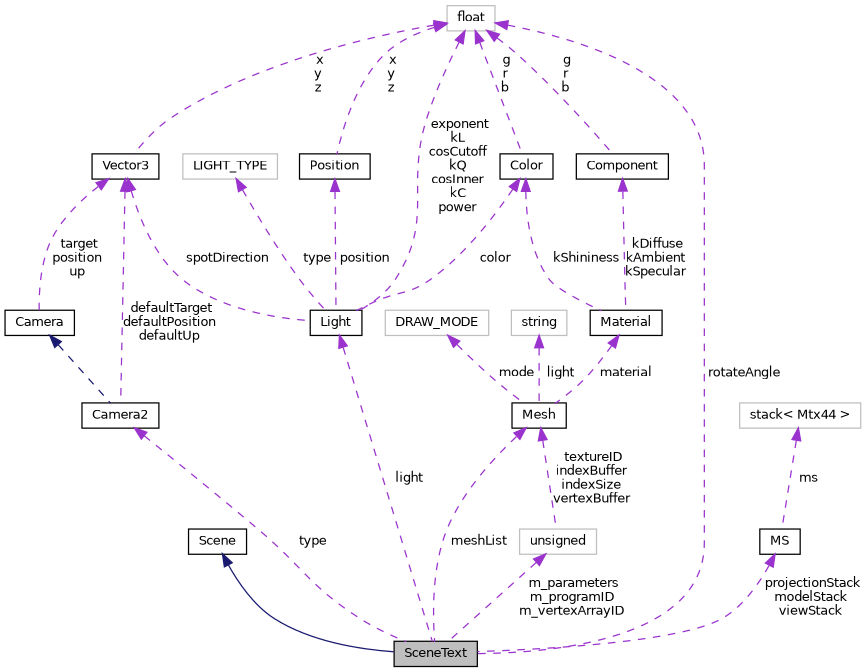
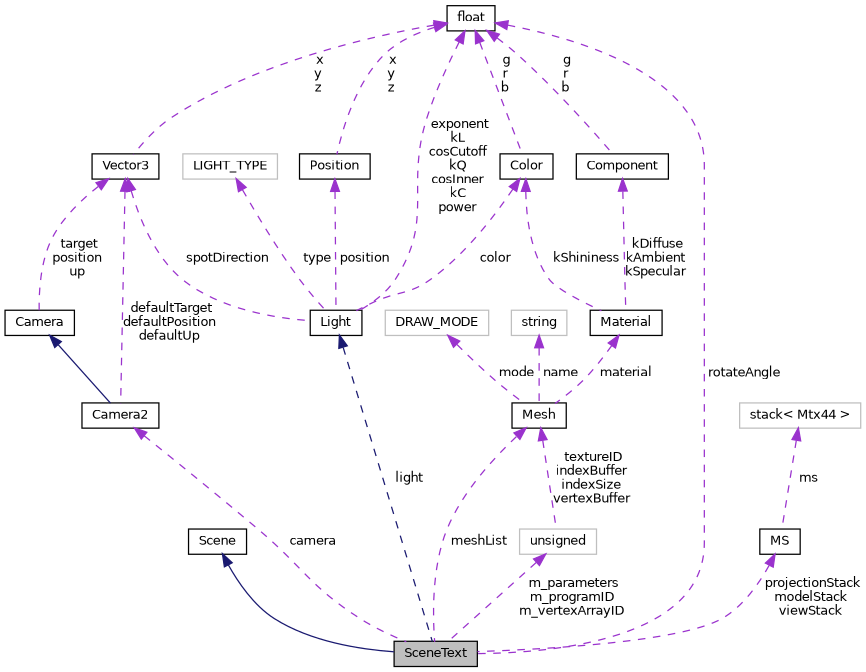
(471, 18) -> (471, 18)
(559, 373) -> (559, 373)
(84, 374) -> (84, 374)
(388, 495) -> (388, 495)
(311, 542) -> (311, 542)
